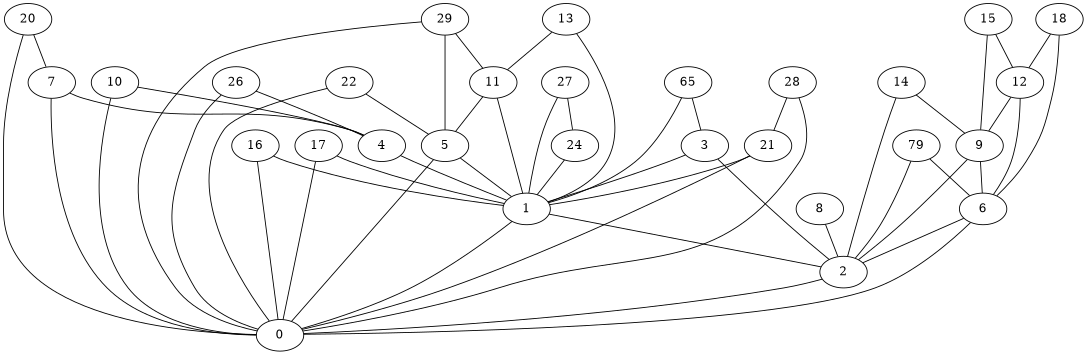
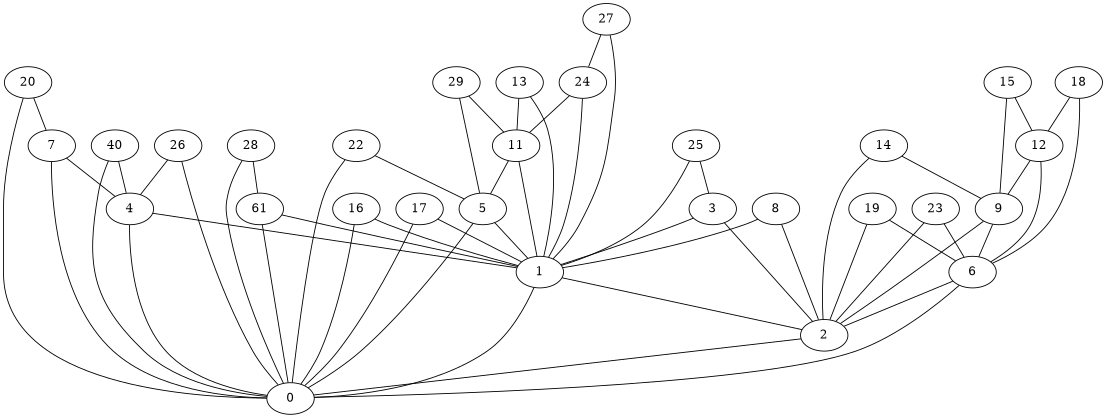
(115, 83) -> (115, 146)
(688, 83) -> (696, 146)
(172, 100) -> (160, 343)
none -> (549, 114)
(768, 146) -> (260, 209)
(916, 146) -> (873, 209)
none -> (936, 209)
none -> (661, 248)
